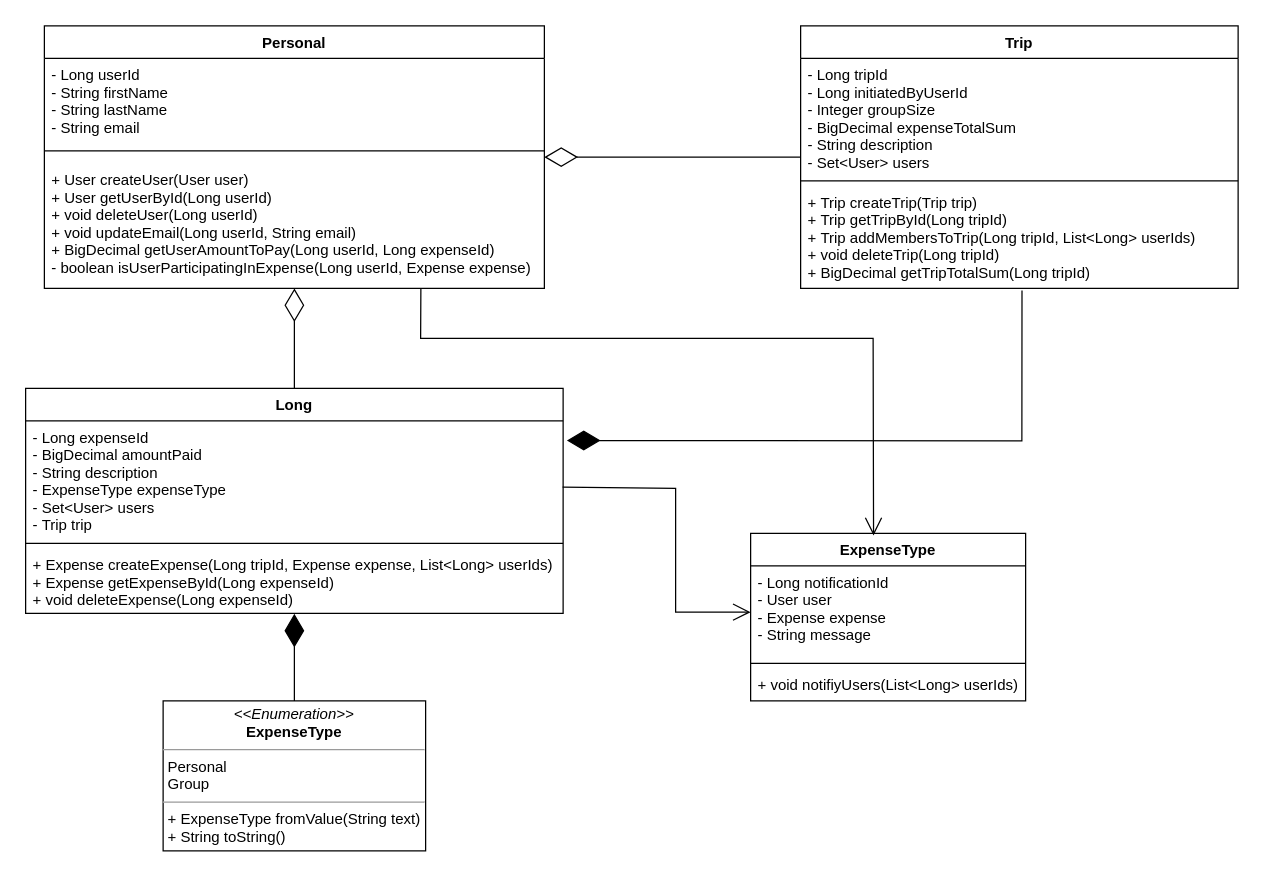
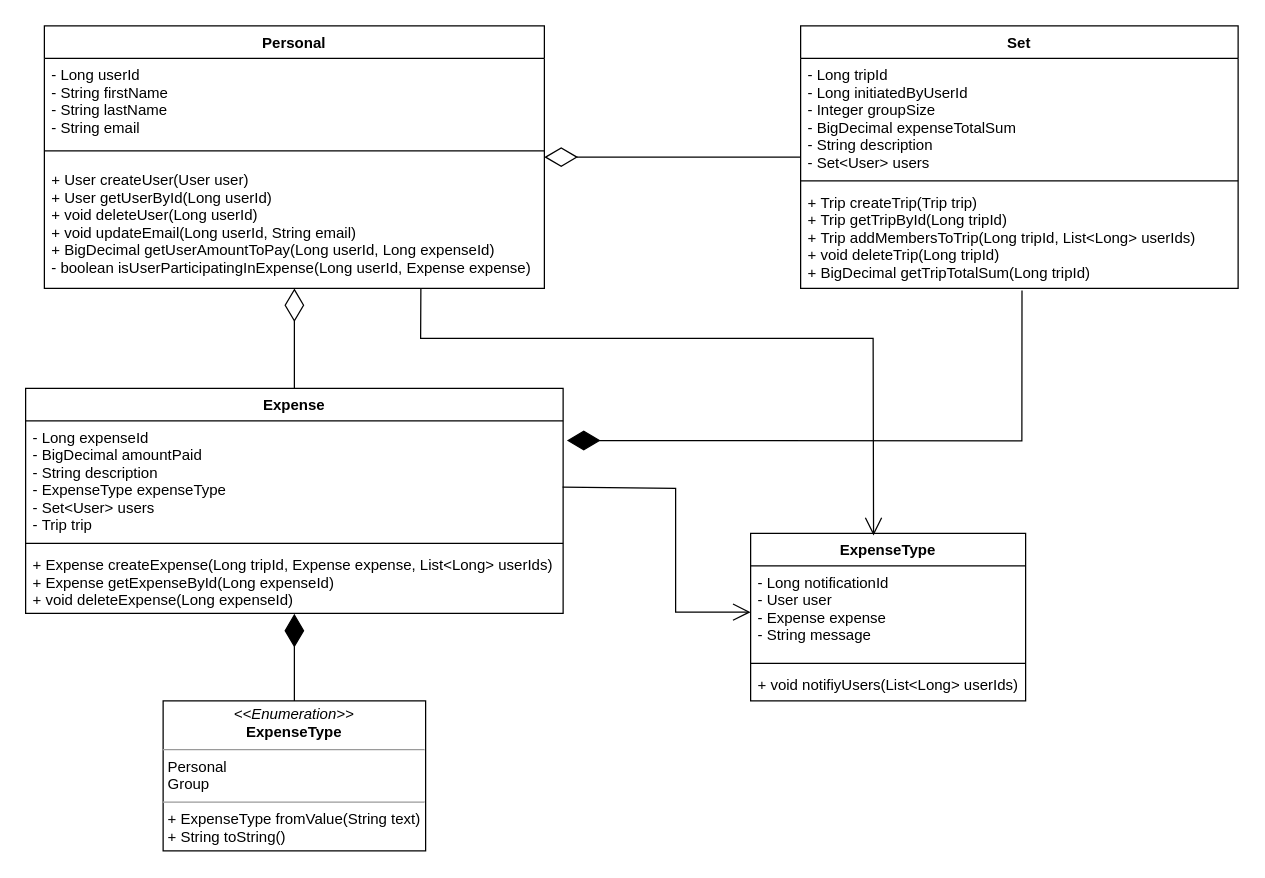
(1019, 43) -> (1019, 43)
(294, 405) -> (294, 405)
